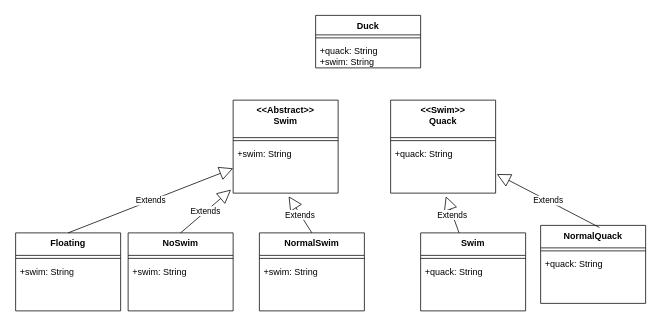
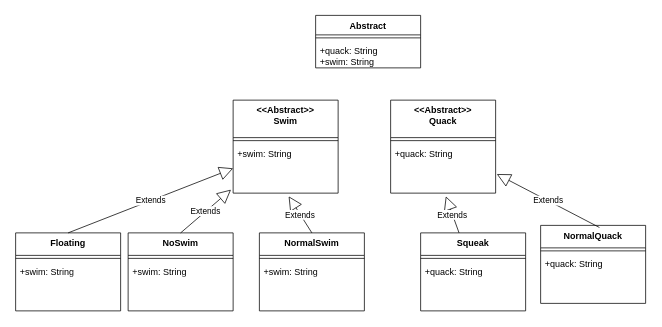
(368, 26) -> (368, 26)
(443, 116) -> (443, 116)
(473, 244) -> (473, 244)
